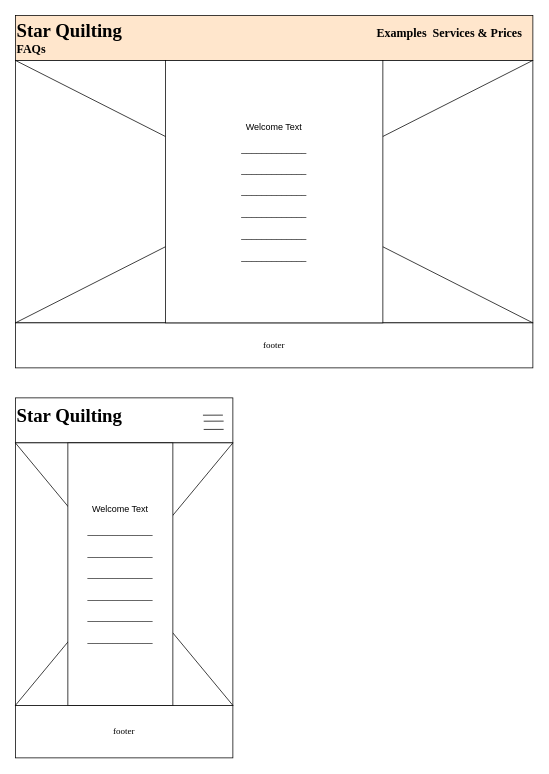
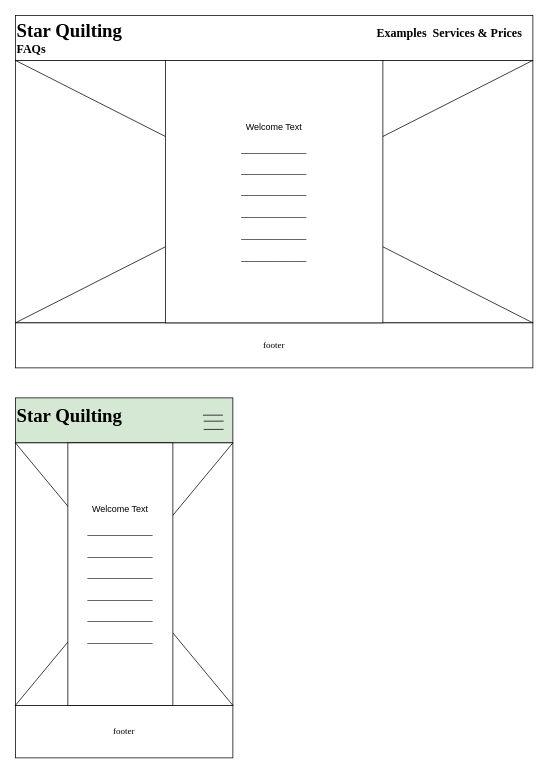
(274, 38) -> (274, 38)
(124, 420) -> (124, 420)
